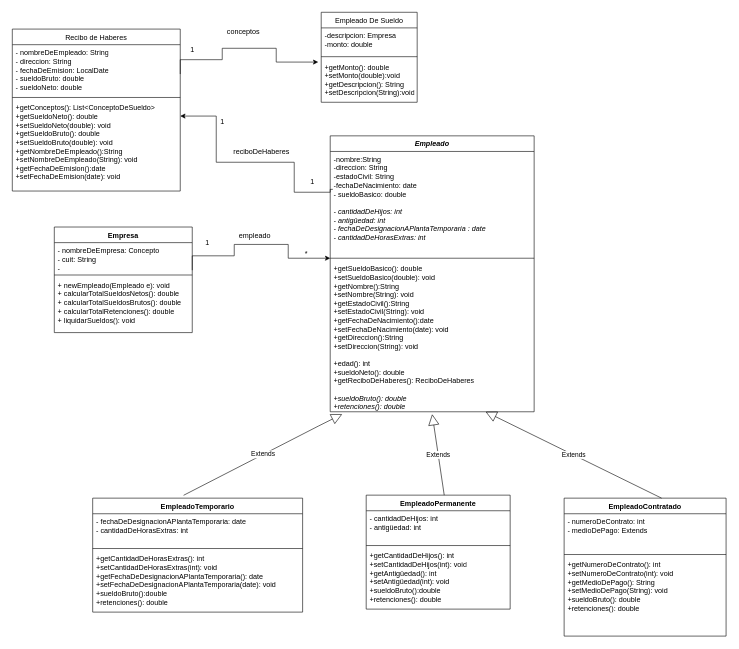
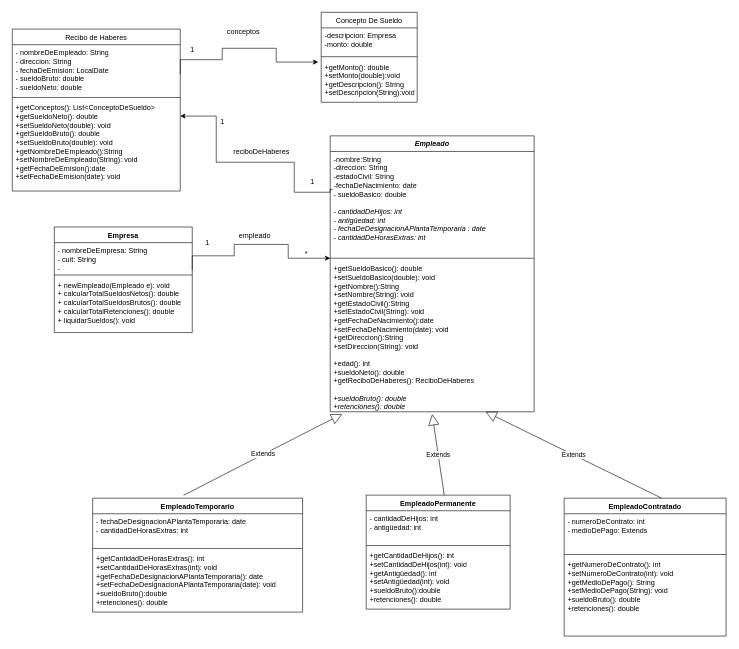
(369, 21) -> (369, 21)
(110, 260) -> (105, 260)
